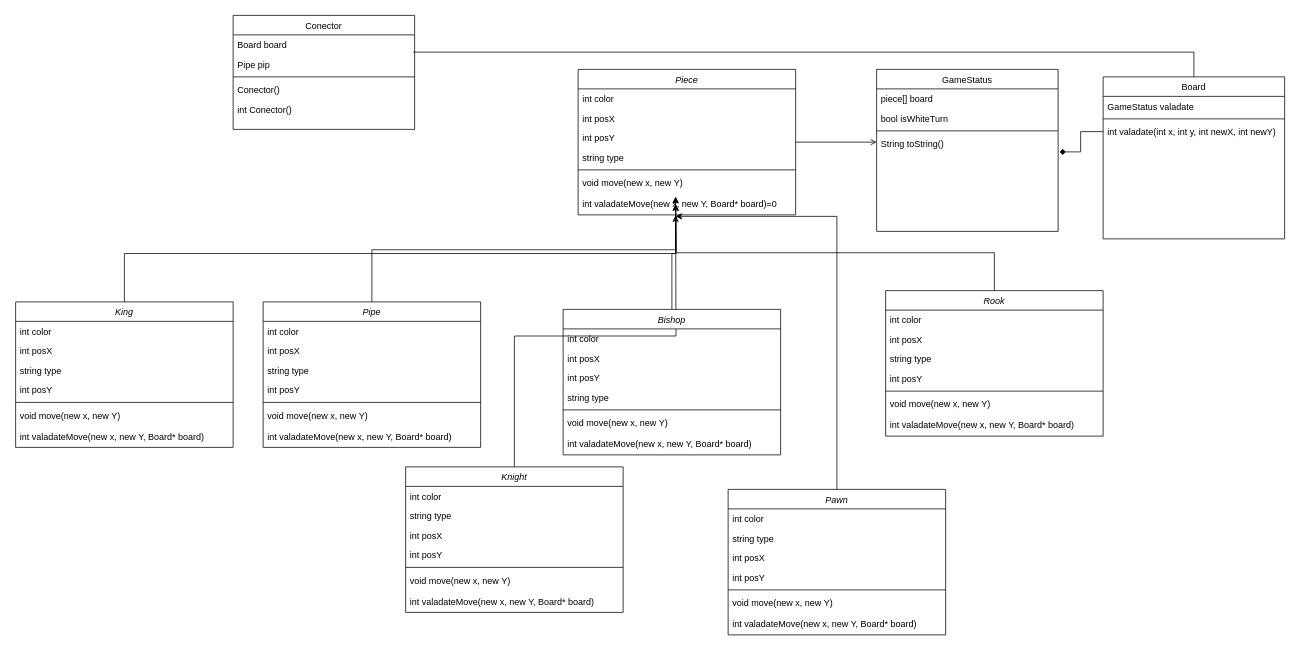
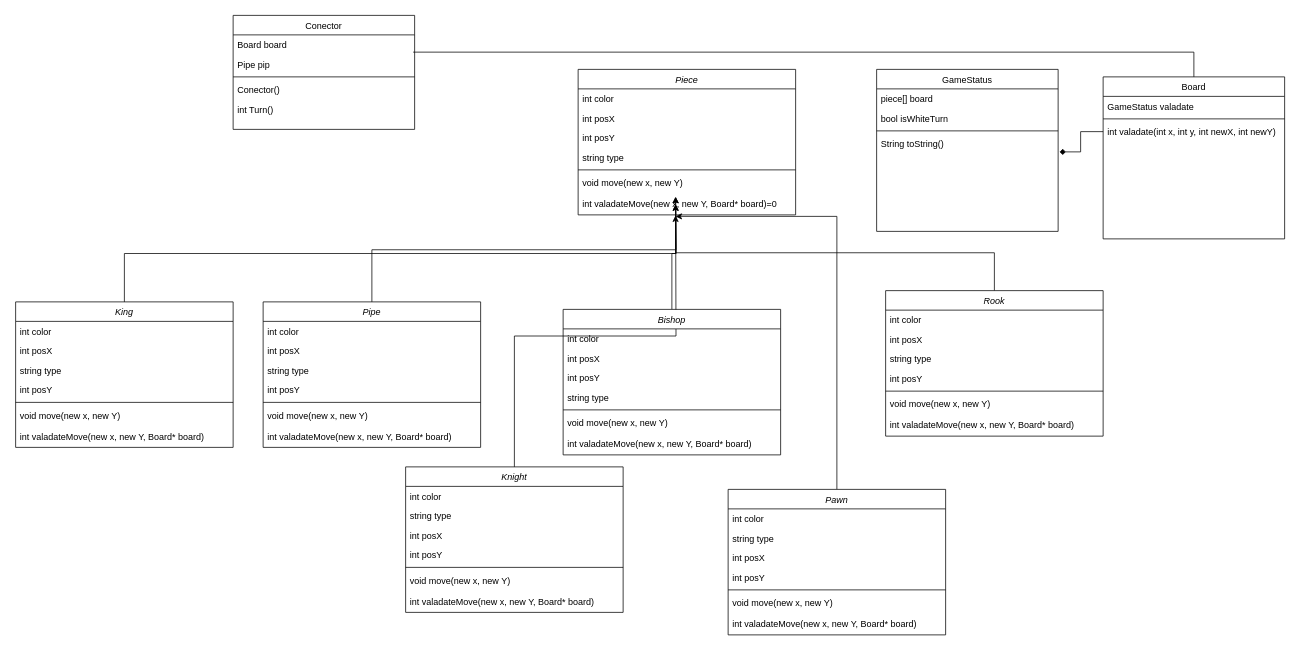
(270, 110) -> (260, 110)
(835, 142) -> none
